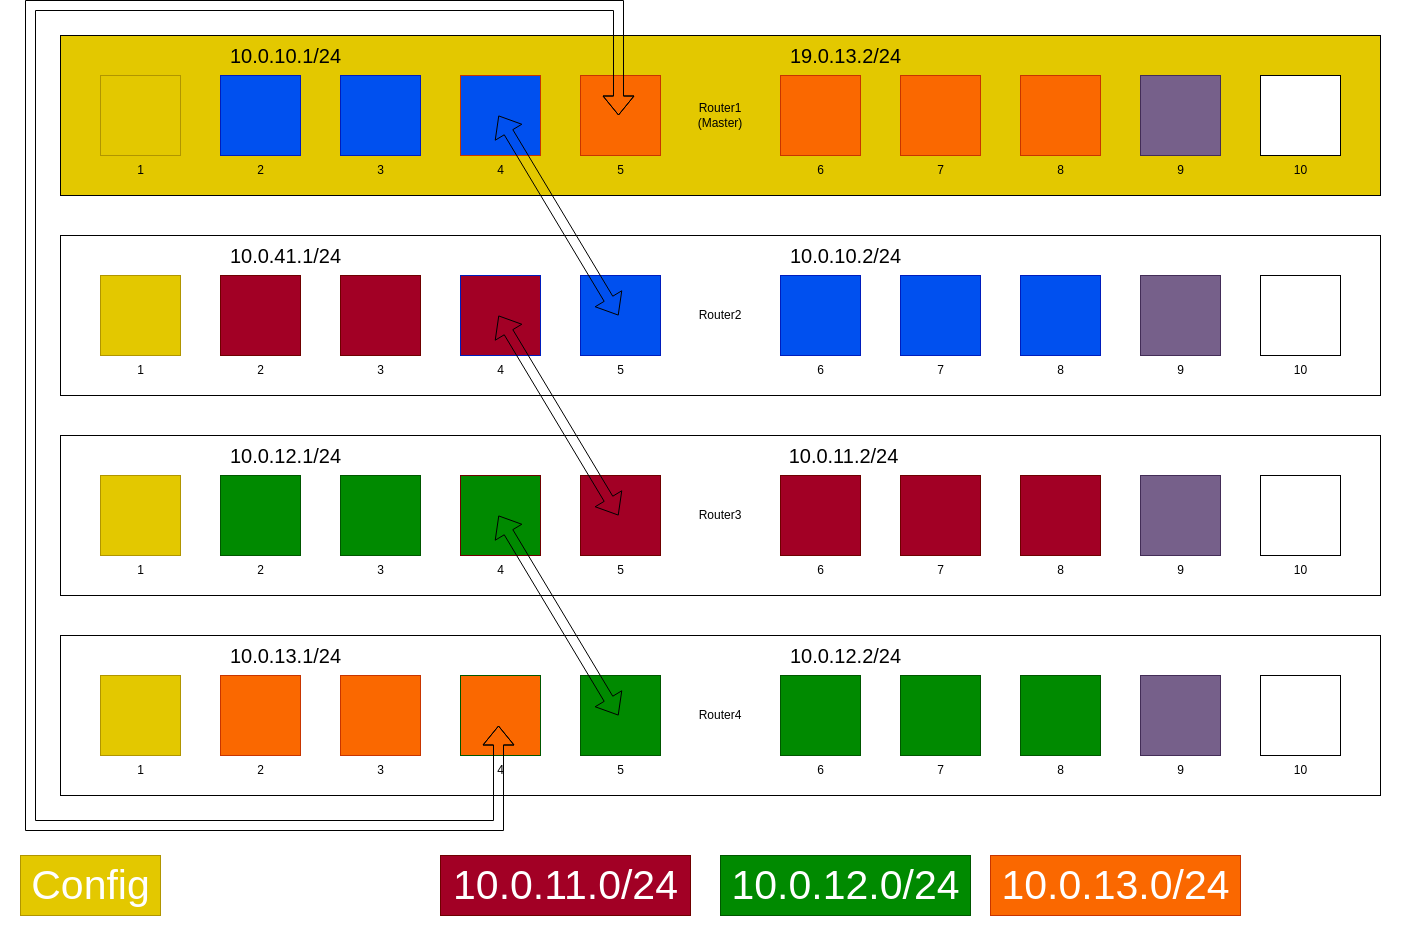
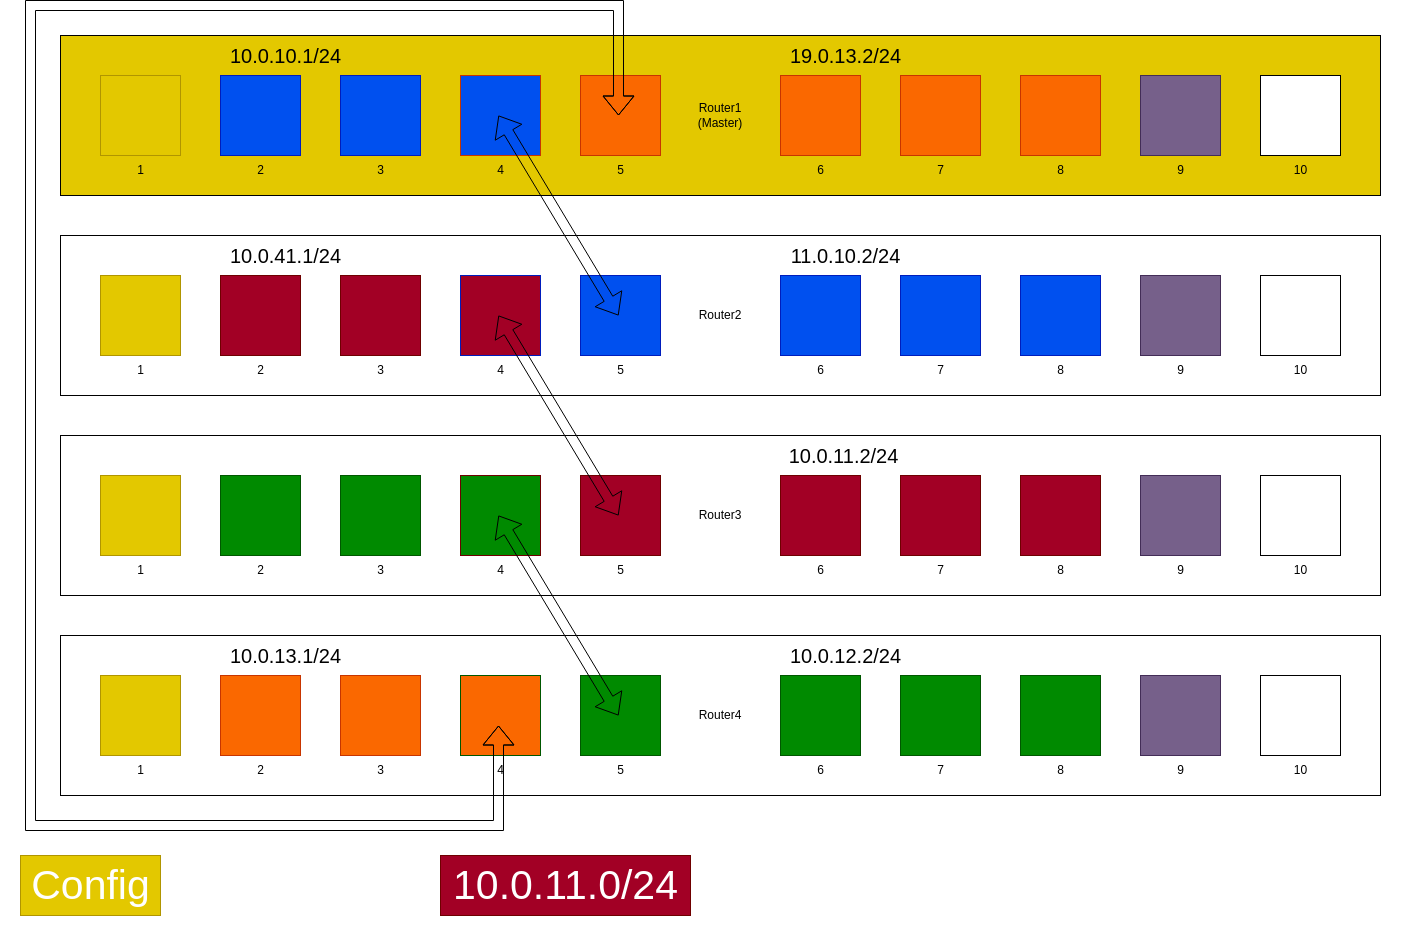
(846, 256) -> (846, 256)
(286, 456) -> none
(846, 886) -> none
(1116, 886) -> none
